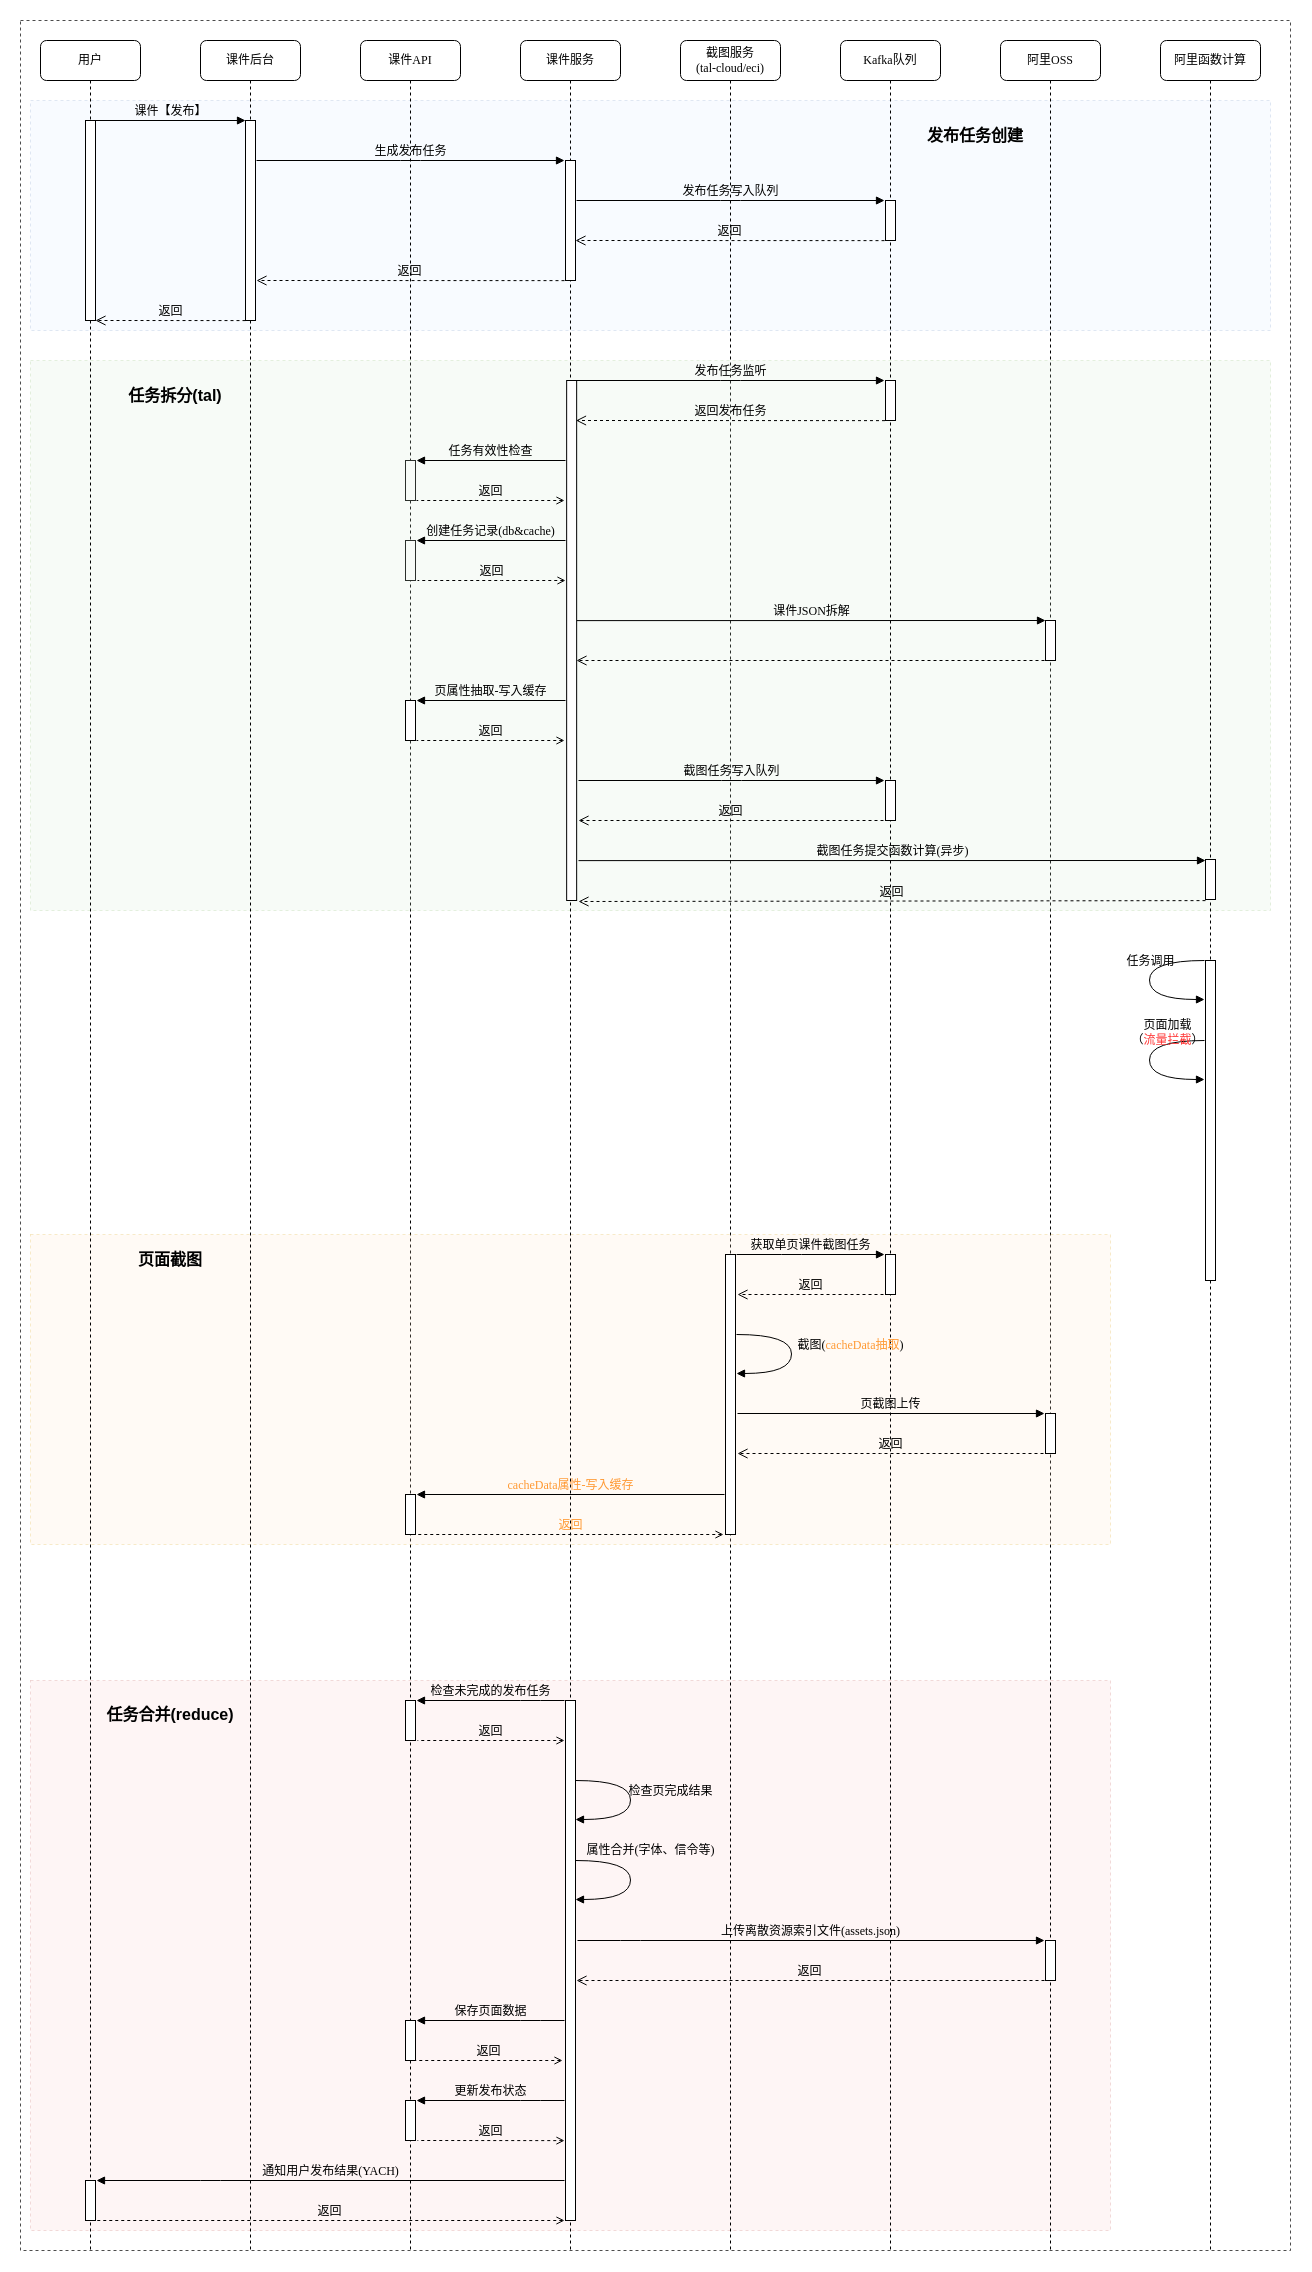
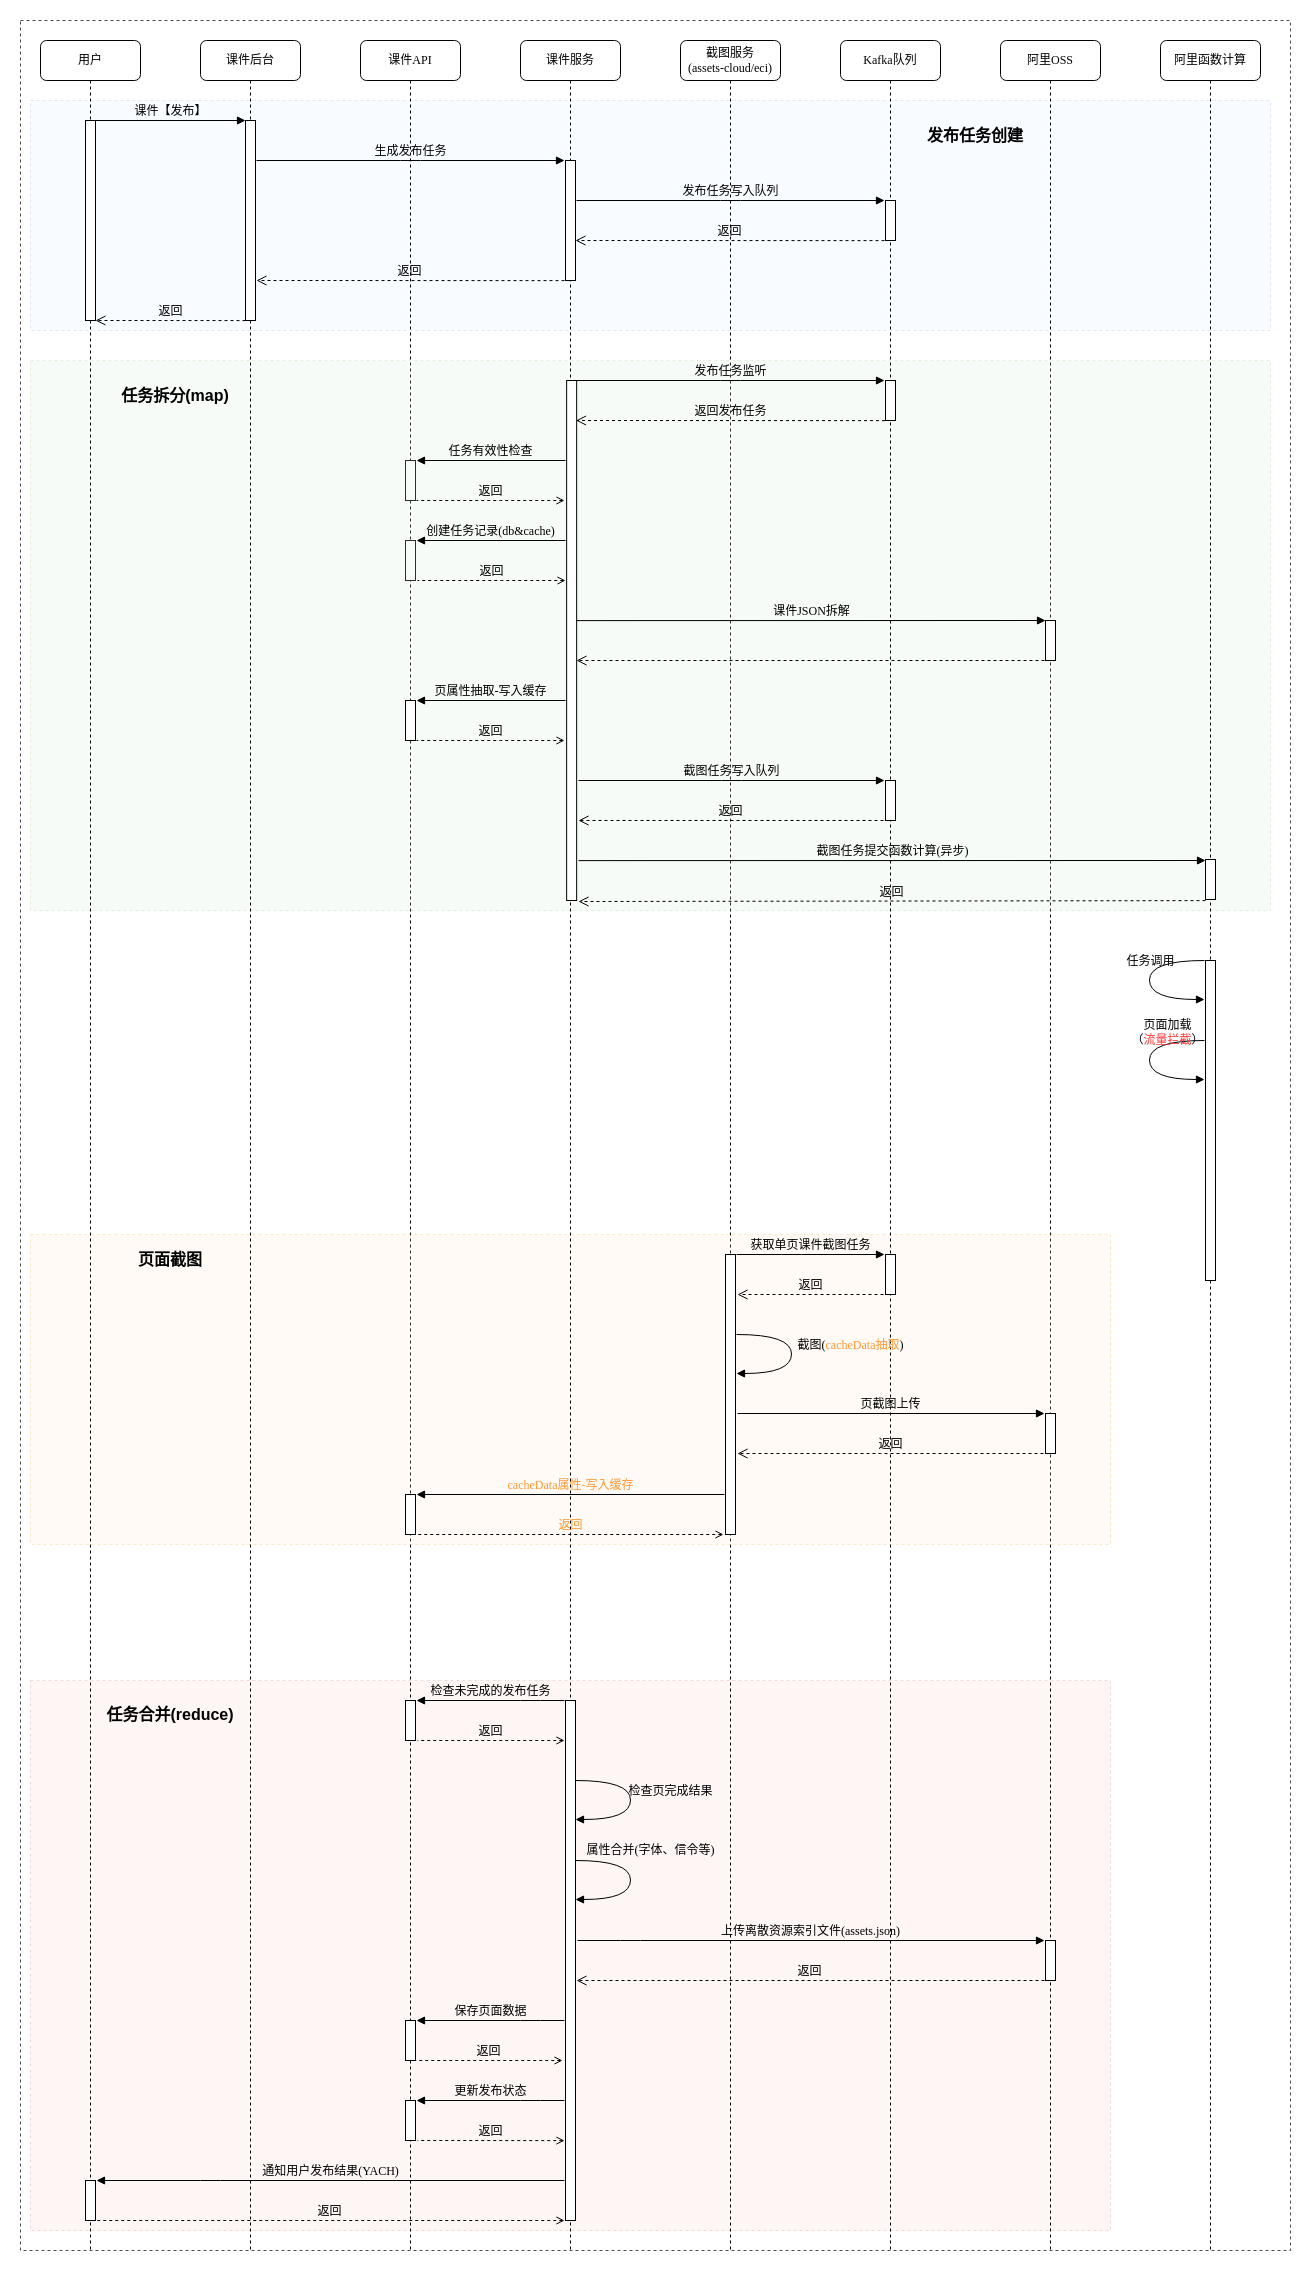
(731, 61) -> (731, 61)
(176, 396) -> (176, 396)
